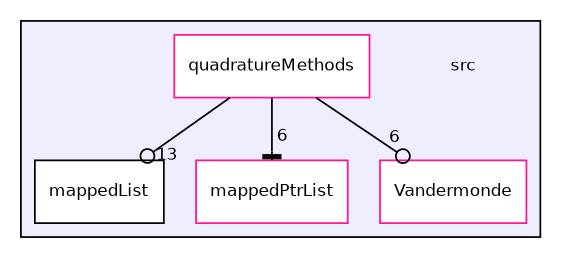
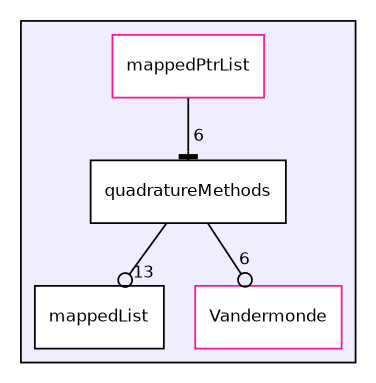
(272, 66) -> (188, 192)
(464, 66) -> none
(272, 125) -> (188, 125)
